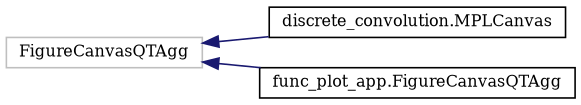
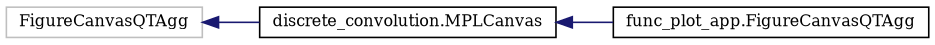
(240, 66) -> (593, 22)
